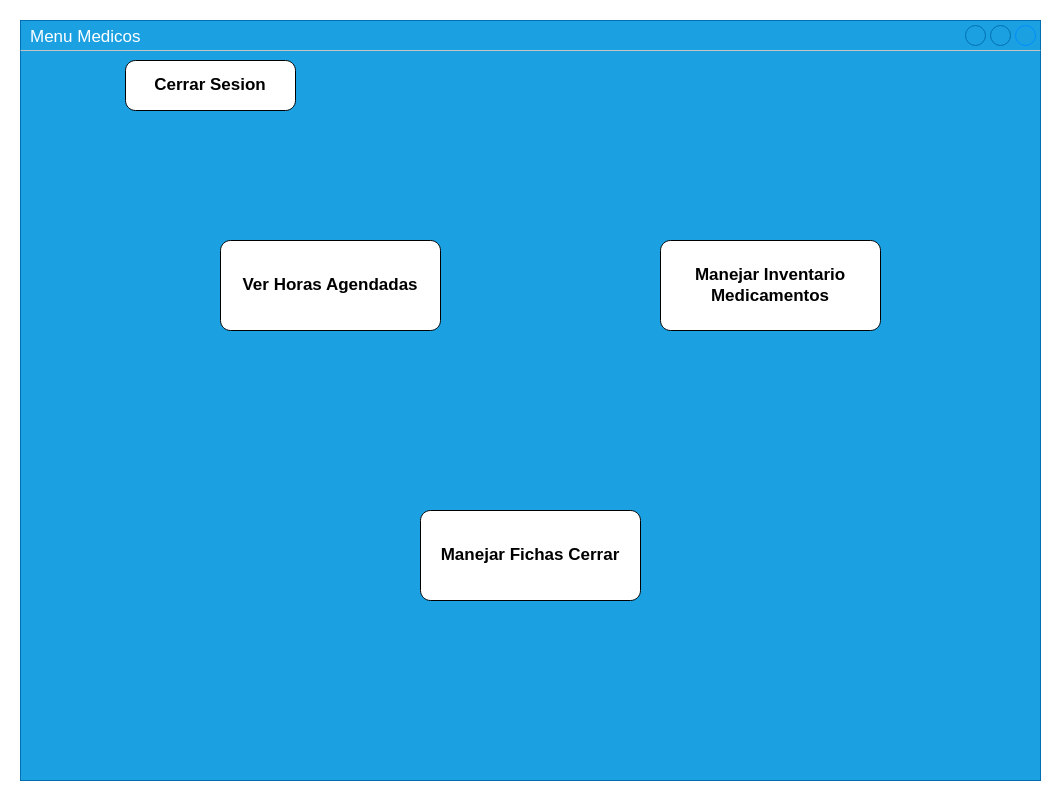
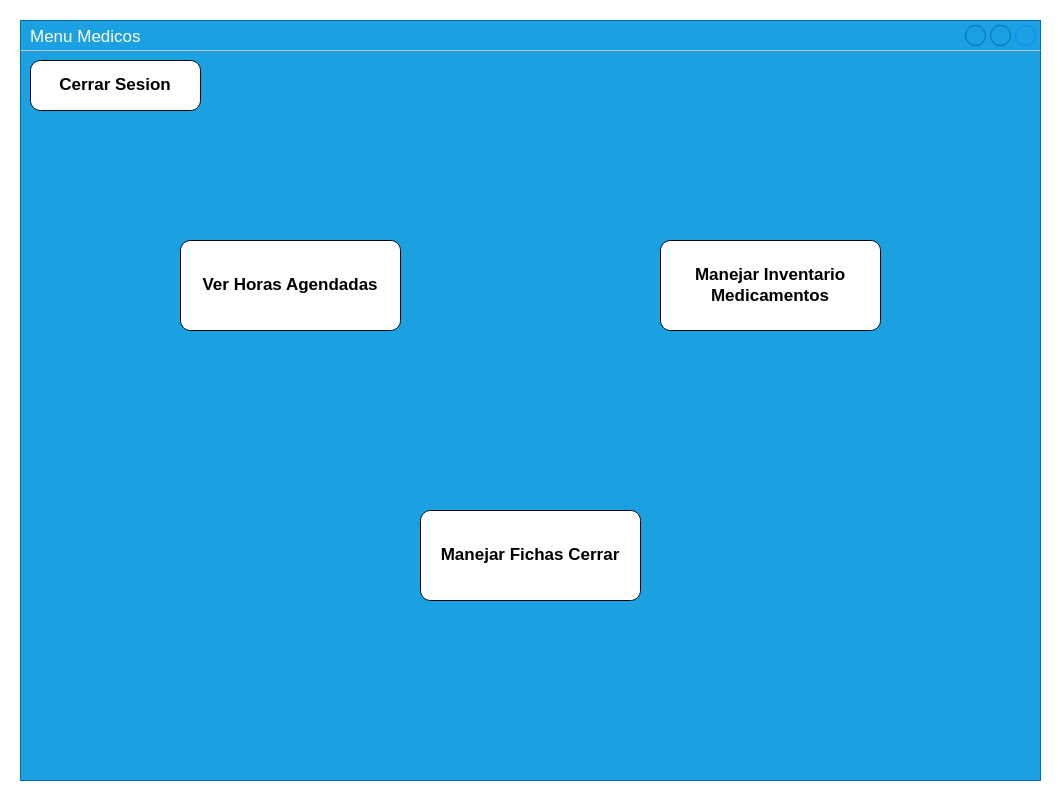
(211, 86) -> (116, 86)
(331, 286) -> (291, 286)
